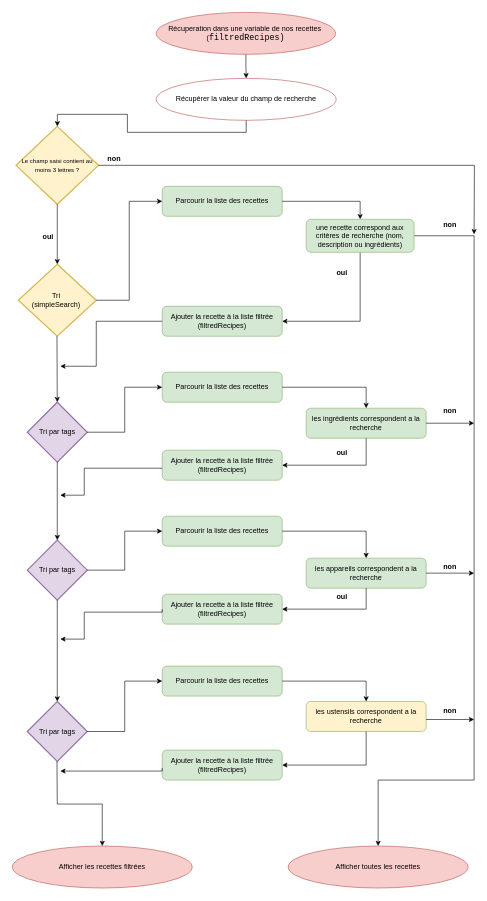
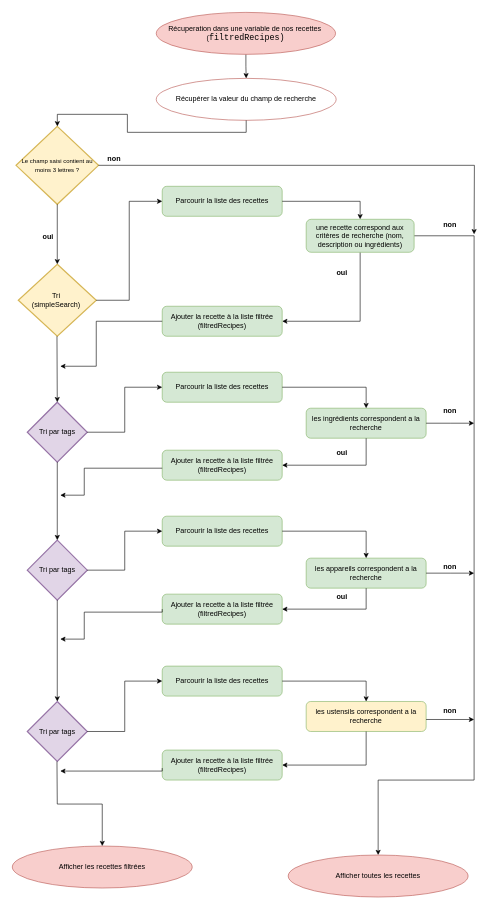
(378, 867) -> (378, 876)
